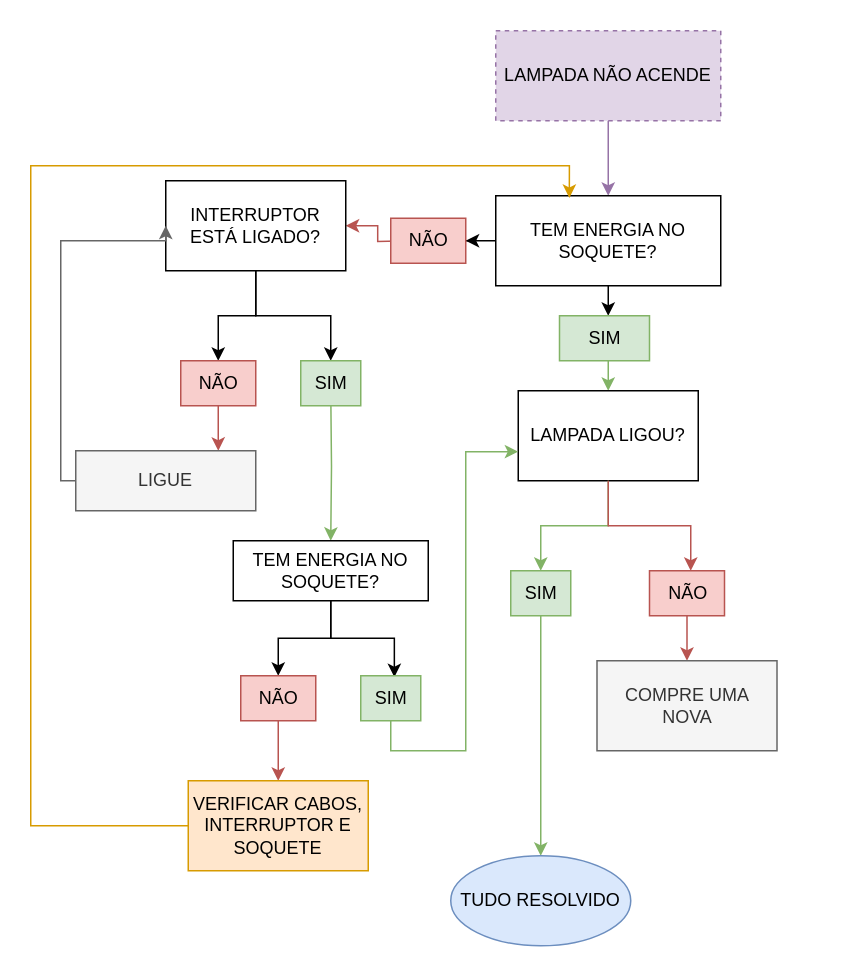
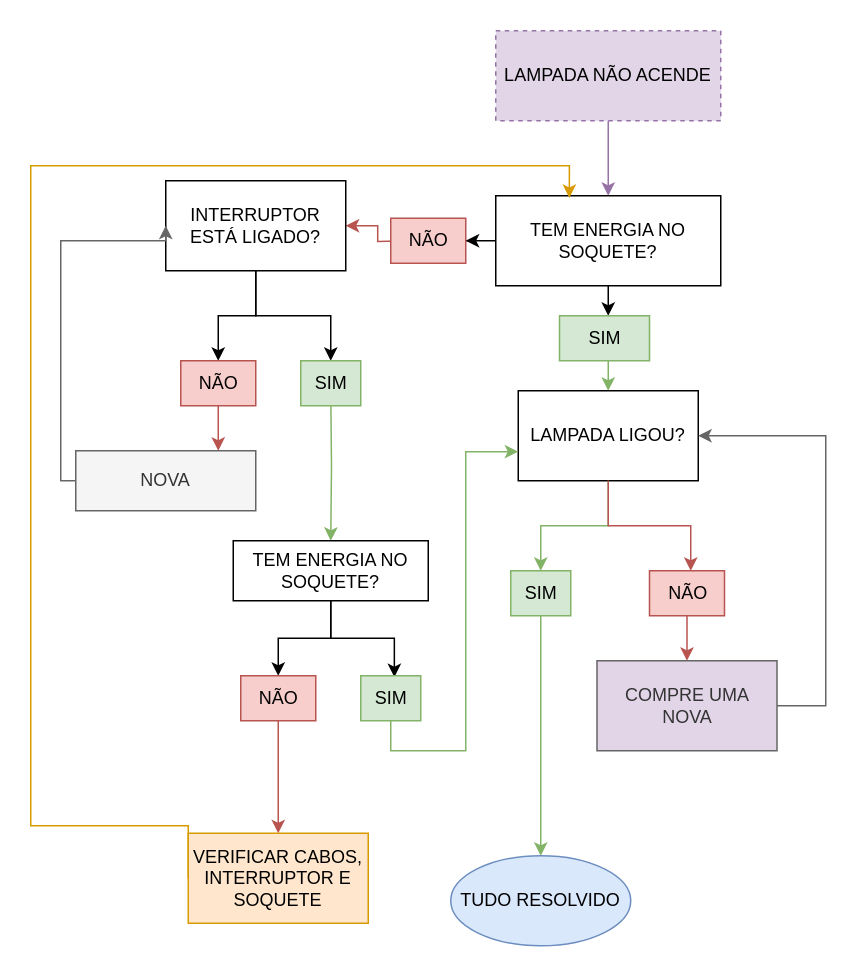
(166, 481) -> (166, 481)
none -> (826, 537)
(687, 706) -> (687, 706)
(278, 826) -> (278, 878)
